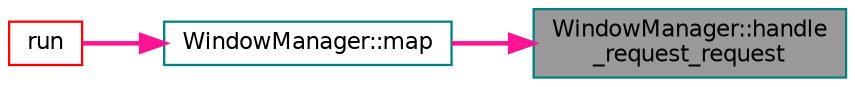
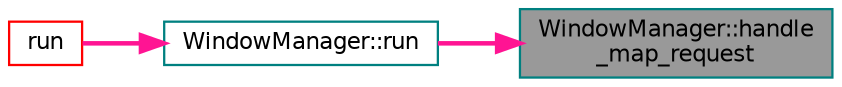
(308, 43) -> (301, 43)
(690, 43) -> (676, 43)
